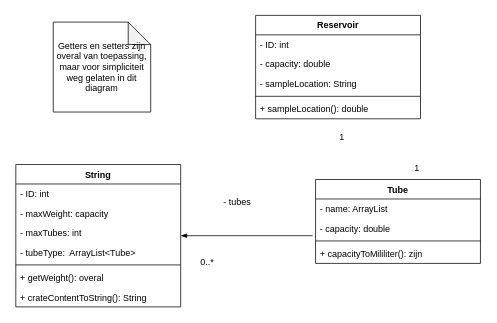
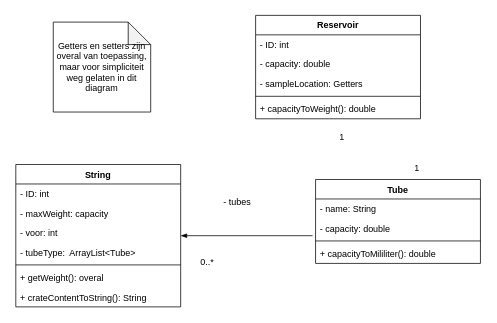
(313, 84) -> (317, 84)
(318, 110) -> (323, 110)
(358, 209) -> (350, 209)
(53, 233) -> (43, 233)
(381, 254) -> (386, 254)
